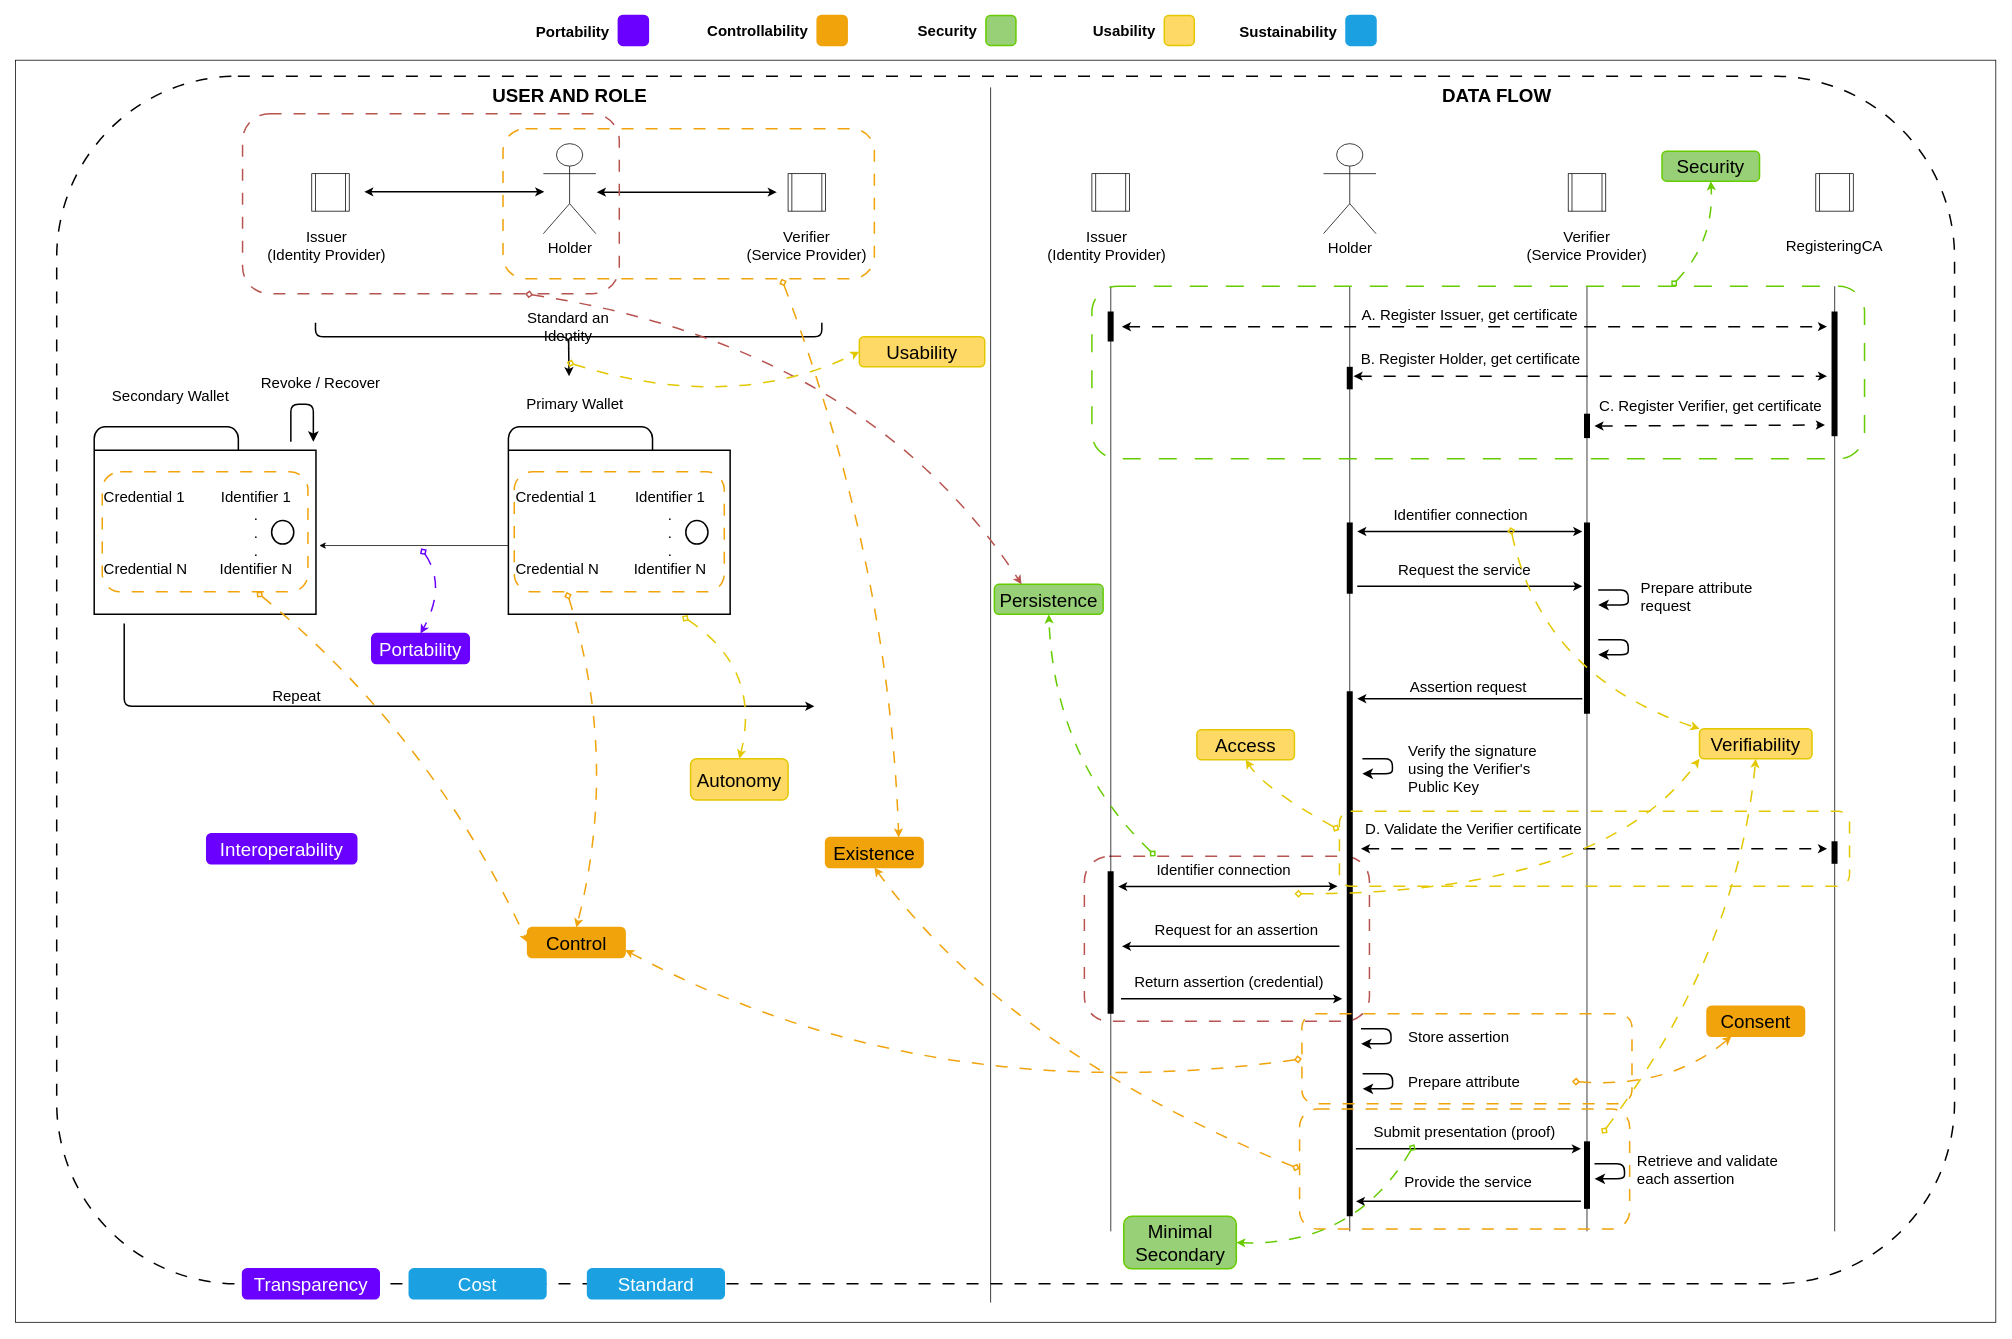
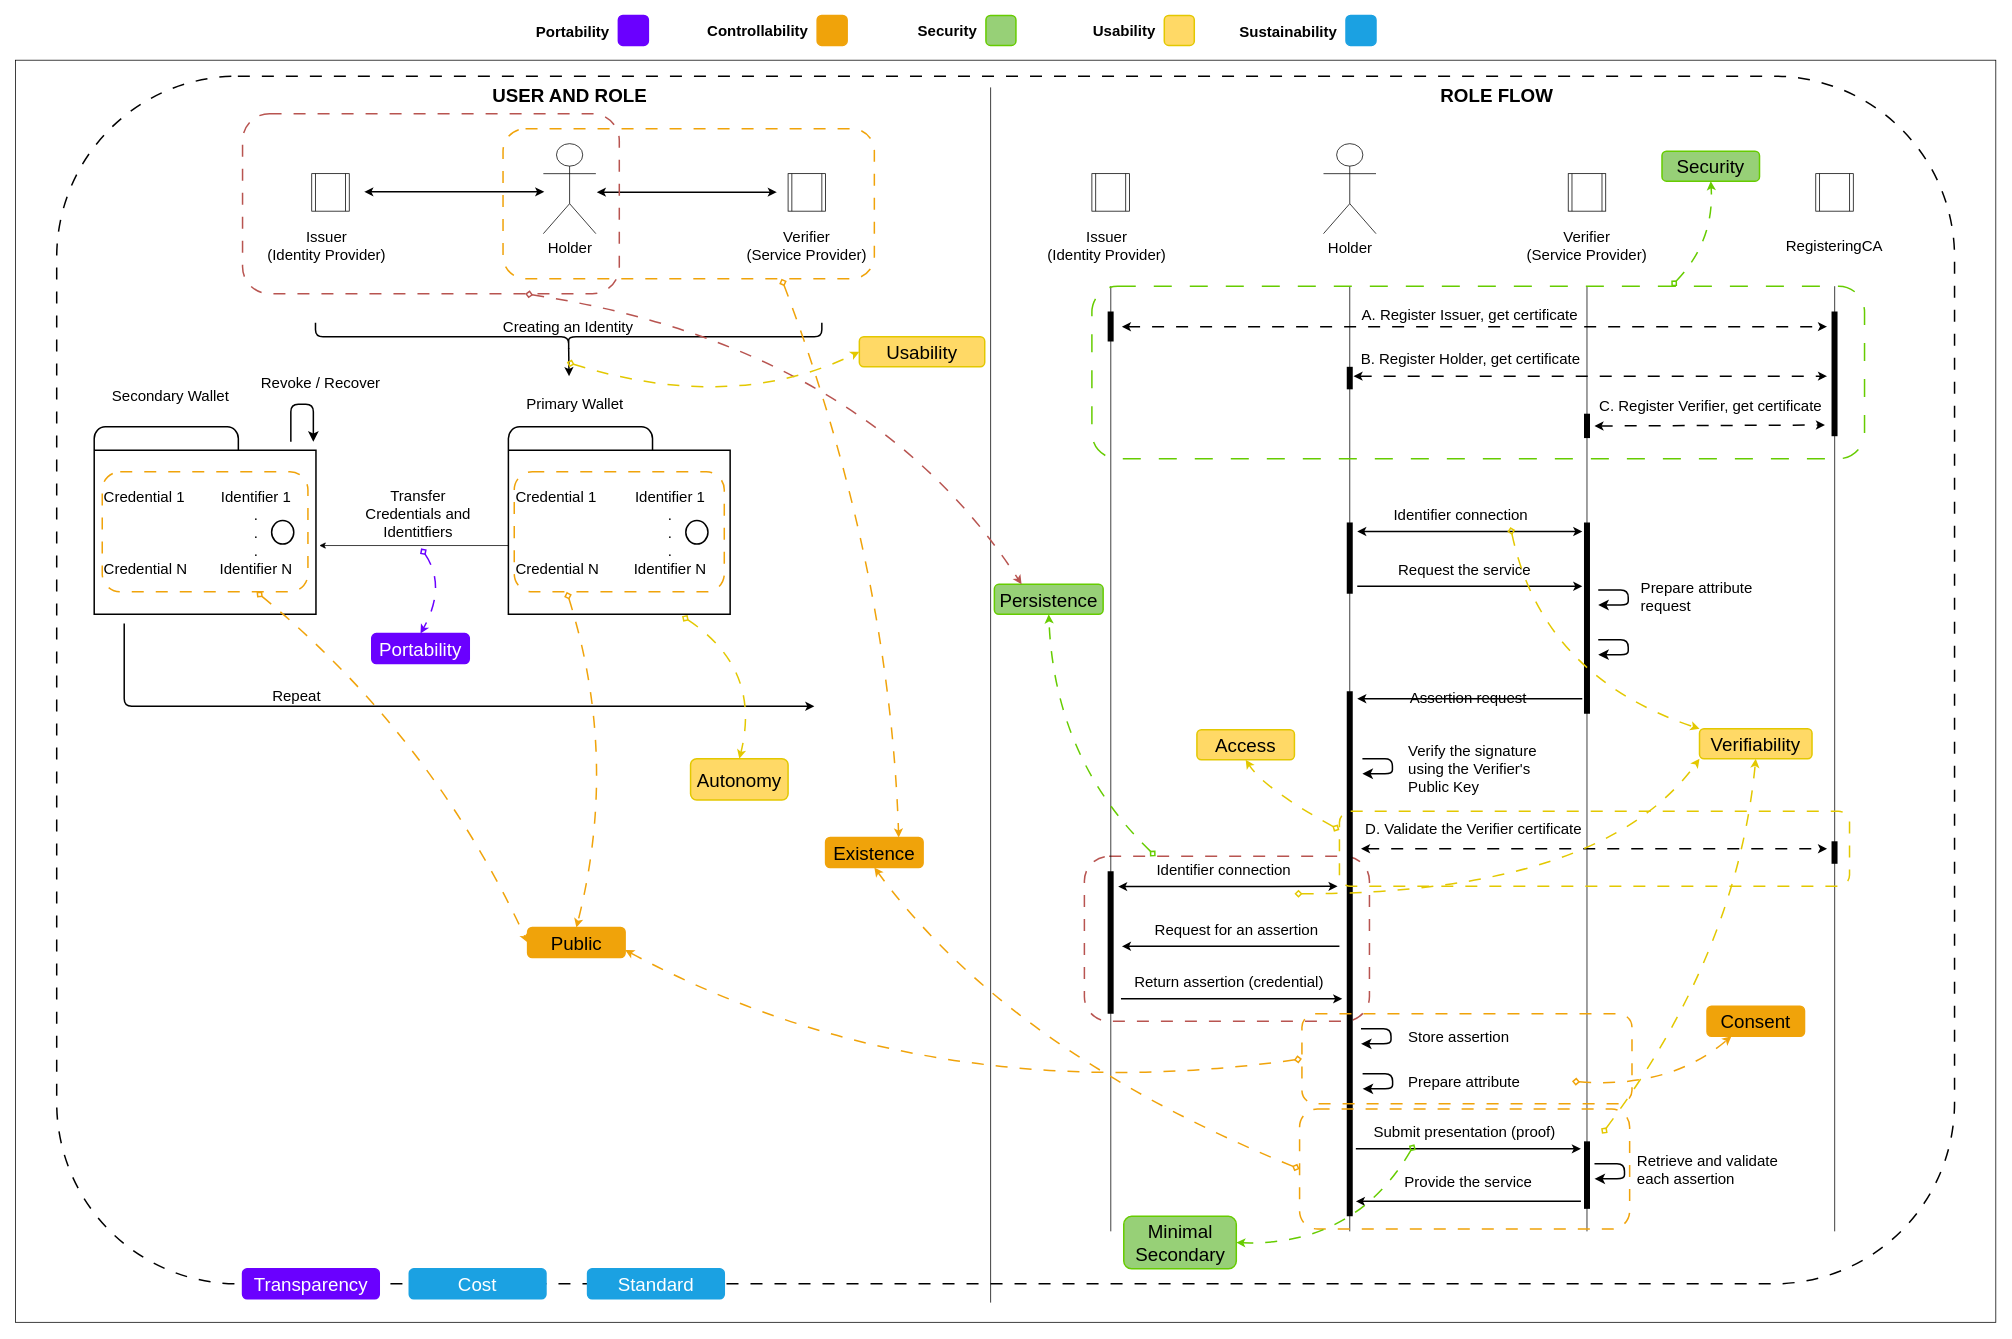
(1497, 95) -> (1497, 95)
(568, 327) -> (568, 327)
none -> (418, 513)
(1468, 686) -> (1468, 697)
(282, 849) -> none
(576, 942) -> (576, 942)
